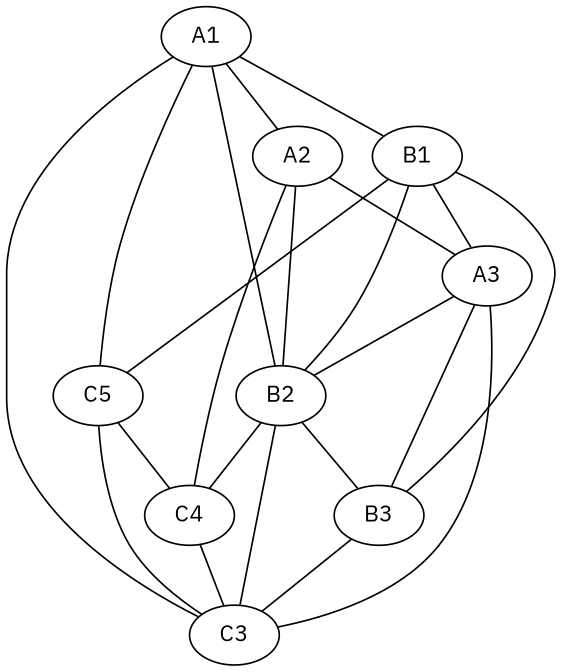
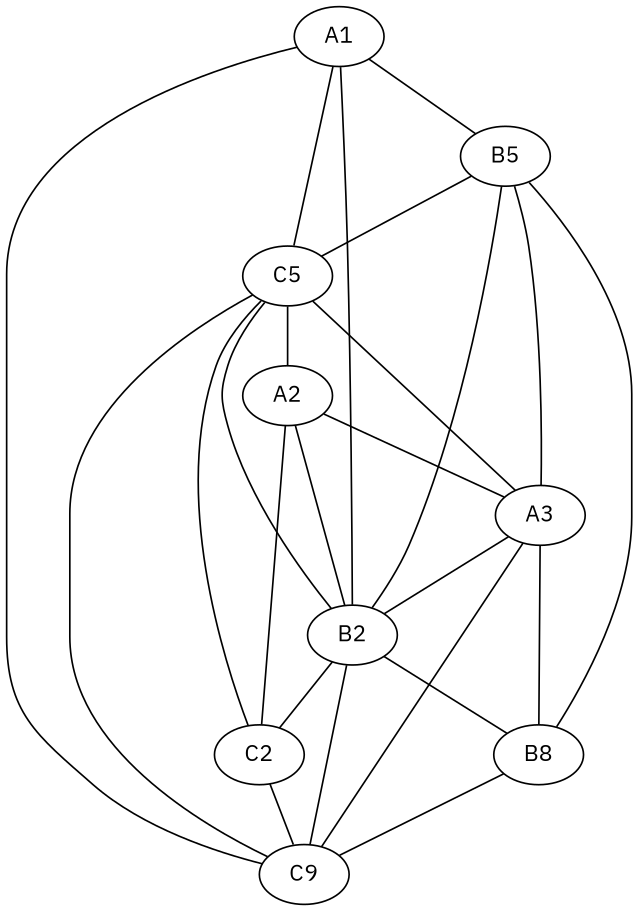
(252, 96) -> (288, 336)
(417, 156) -> (505, 156)
none -> (414, 396)
none -> (241, 462)
(190, 515) -> (259, 755)
(379, 515) -> (539, 755)
(234, 635) -> (304, 874)
